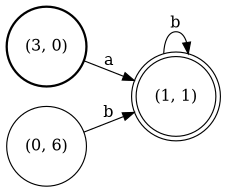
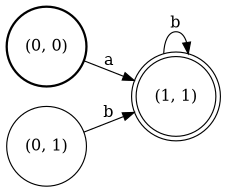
(47, 47) -> (47, 47)
(47, 146) -> (47, 146)
